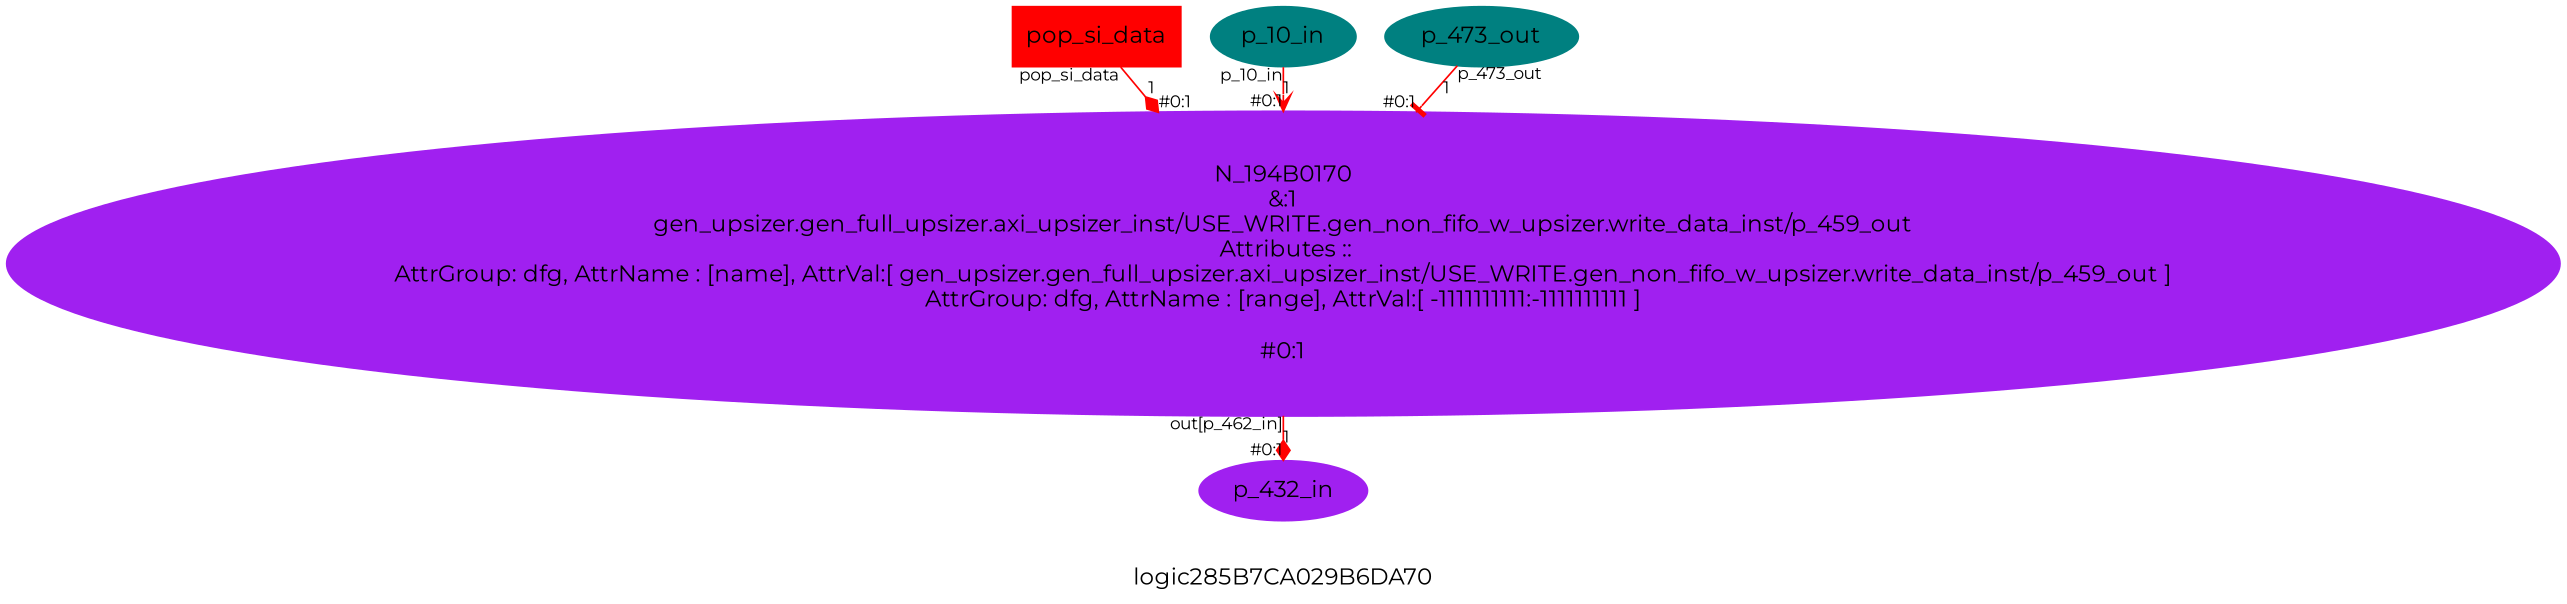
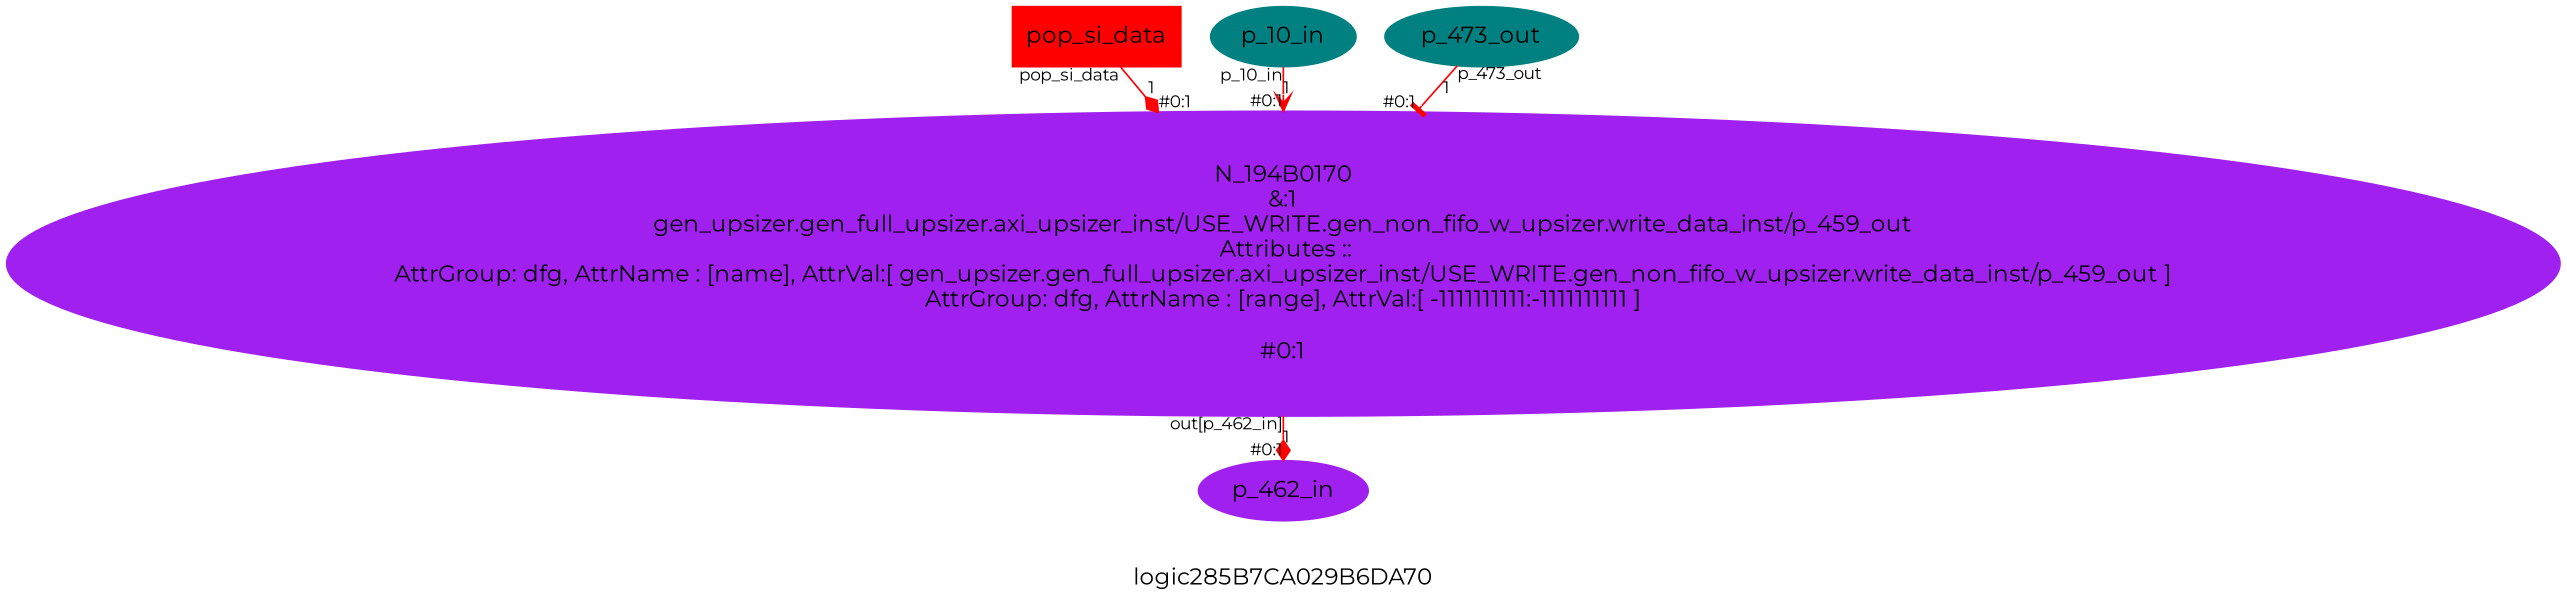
(1283, 491) -> (1283, 491)
